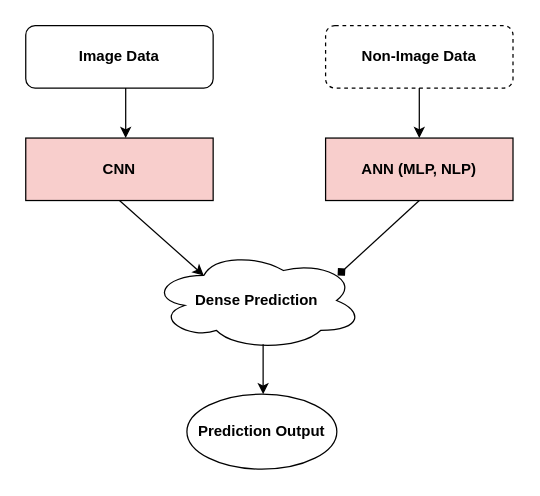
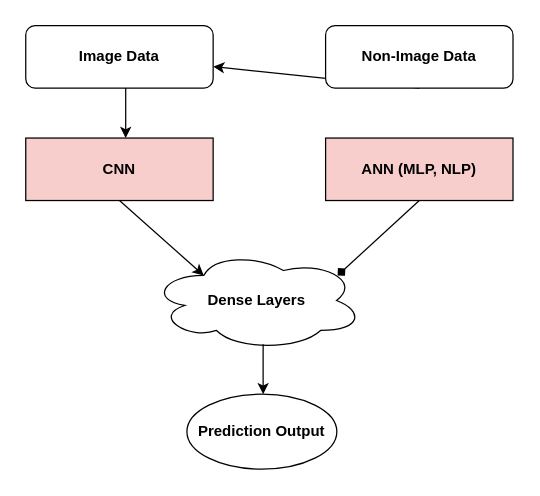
(419, 57) -> (419, 57)
(419, 109) -> (274, 73)
(257, 301) -> (257, 301)
